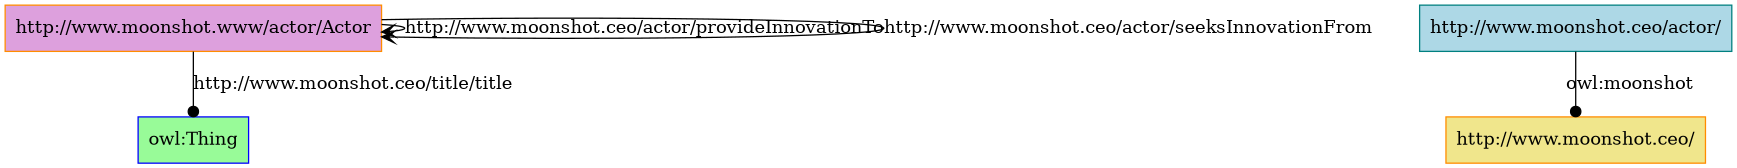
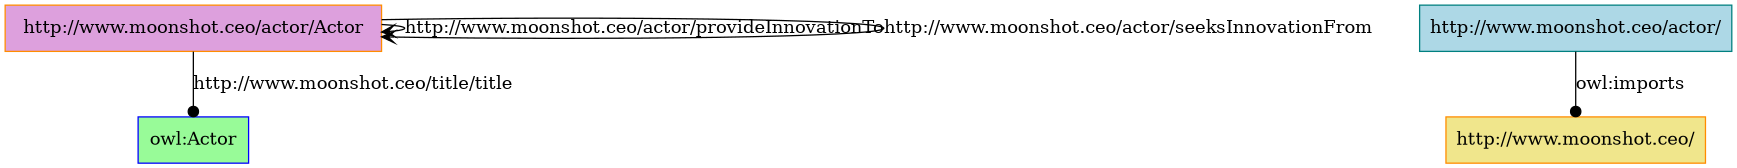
(193, 28) -> (193, 28)
(1630, 84) -> (1630, 84)
(193, 140) -> (193, 140)
